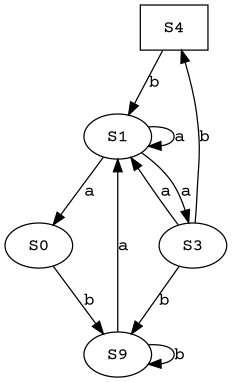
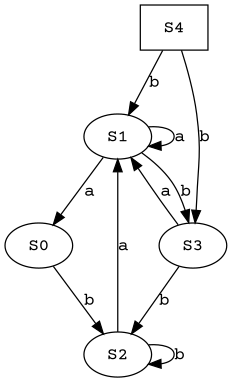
(199, 142) -> (198, 129)
(186, 191) -> (186, 191)
(118, 355) -> (118, 355)
